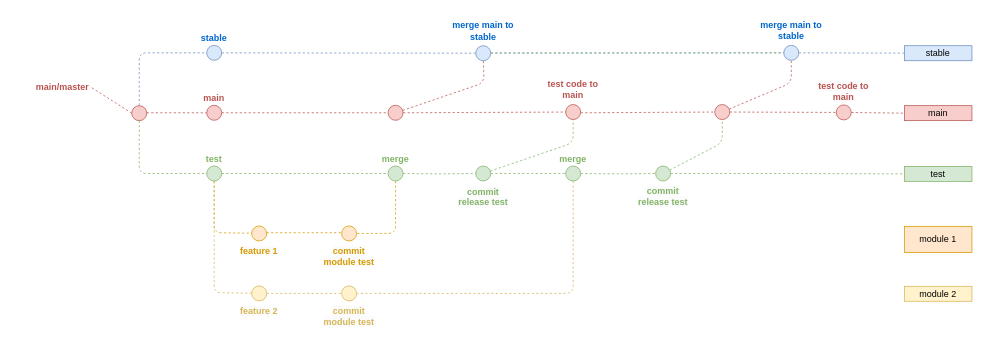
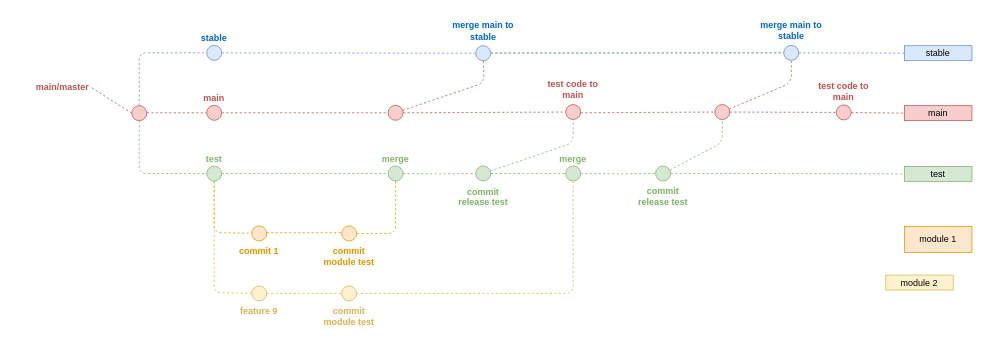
(259, 252) -> (259, 252)
(939, 294) -> (920, 283)
(259, 312) -> (259, 312)
